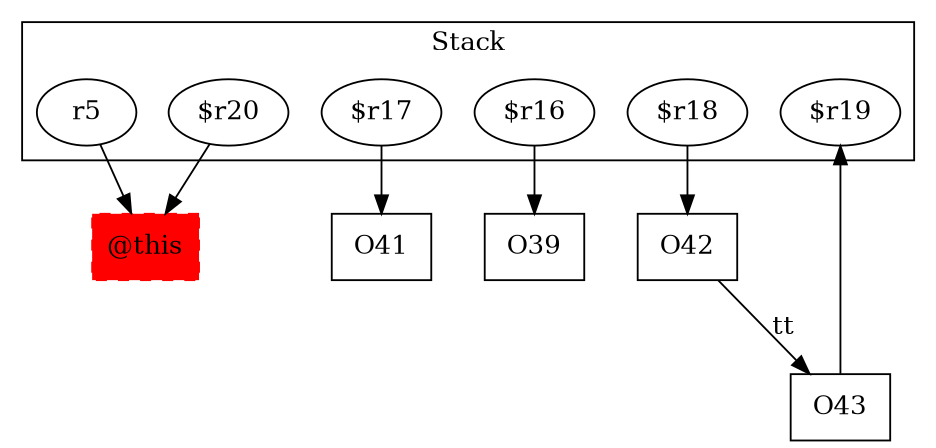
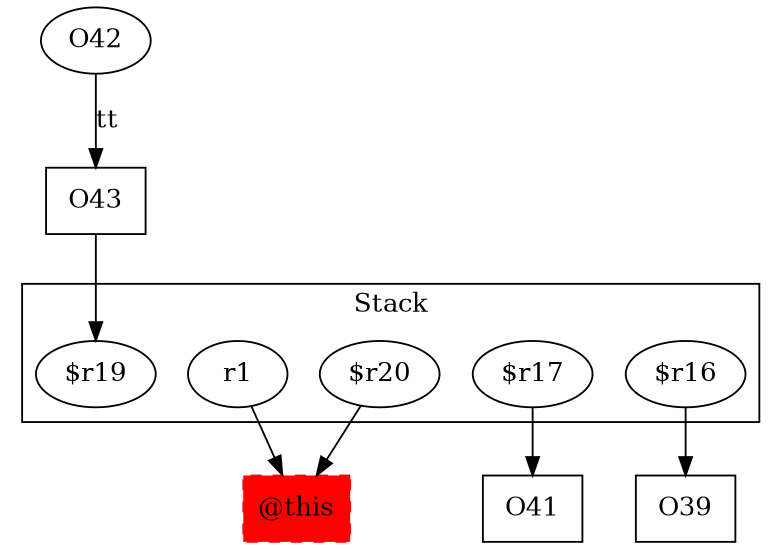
(87, 112) -> (238, 374)
(687, 112) -> none
(687, 247) -> (96, 41)
